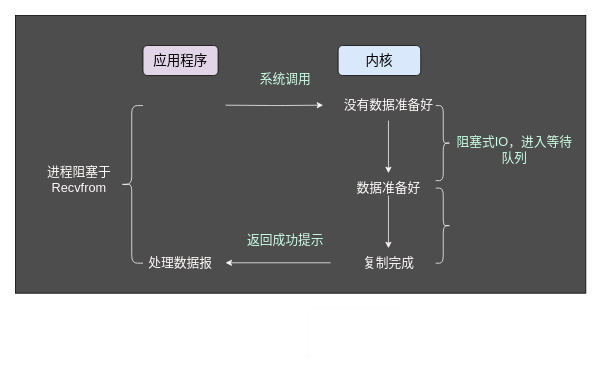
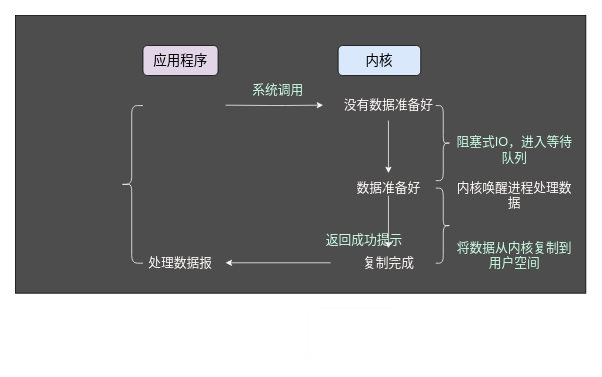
(285, 79) -> (278, 90)
(79, 180) -> none
none -> (514, 195)
(285, 240) -> (364, 240)
none -> (514, 255)
